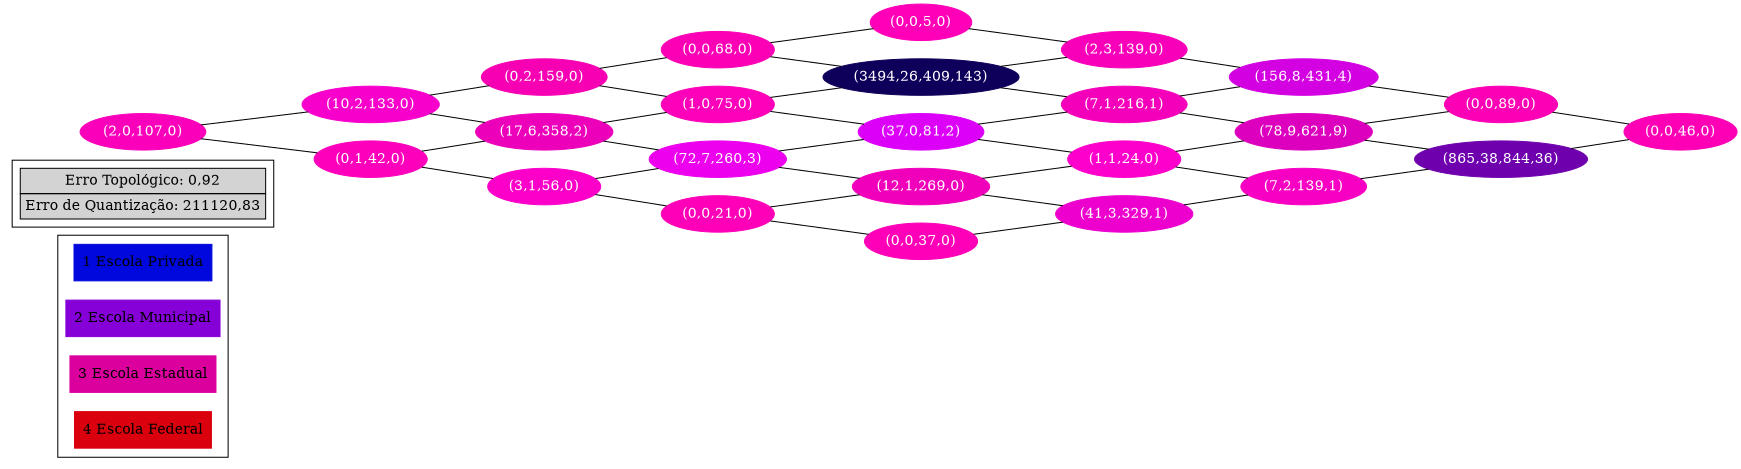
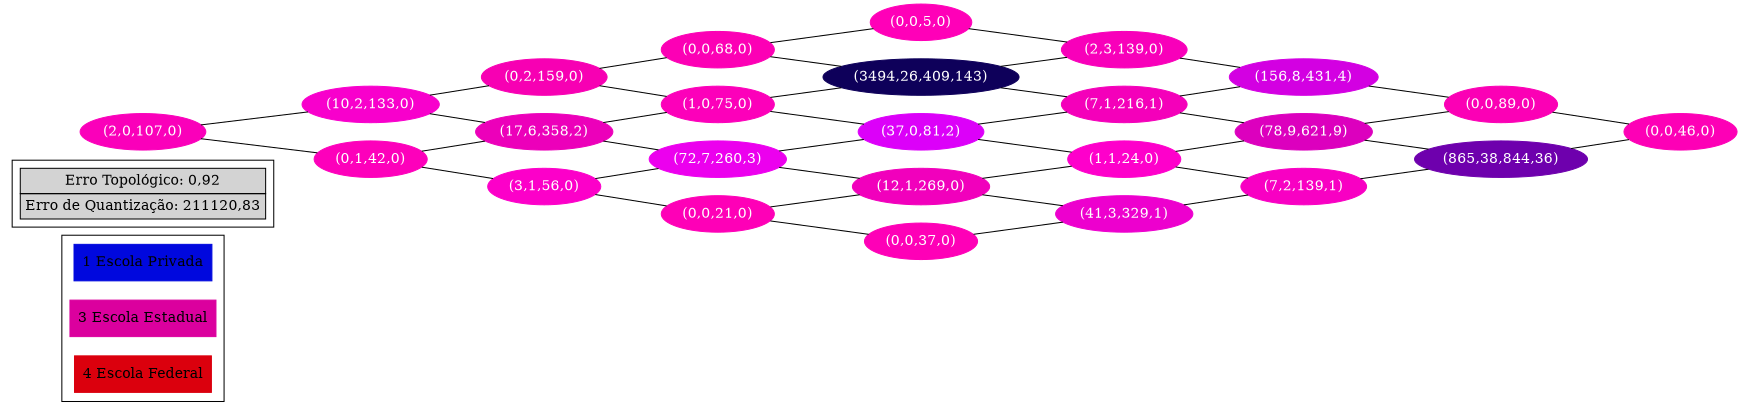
(143, 318) -> none
